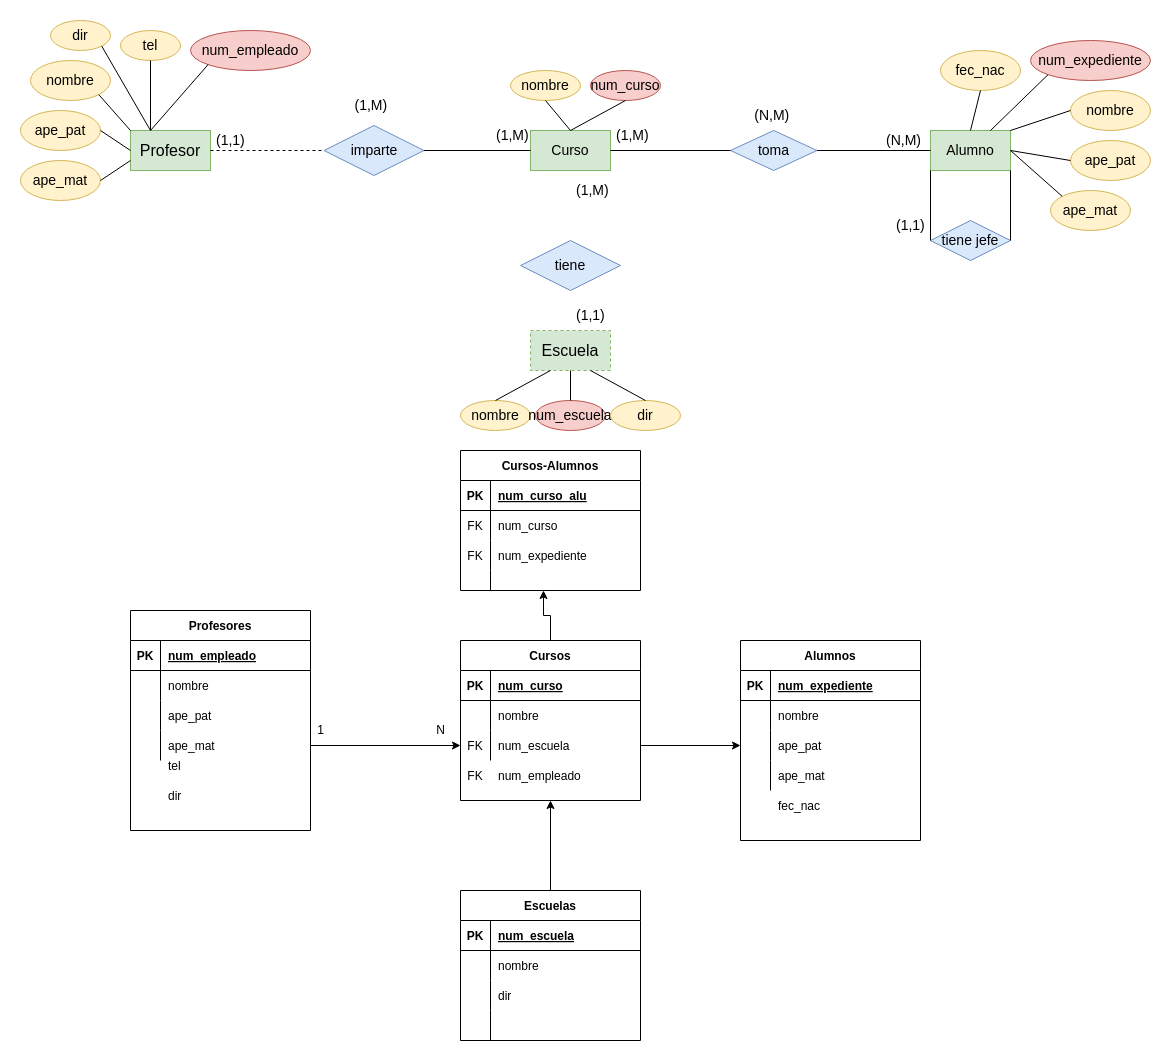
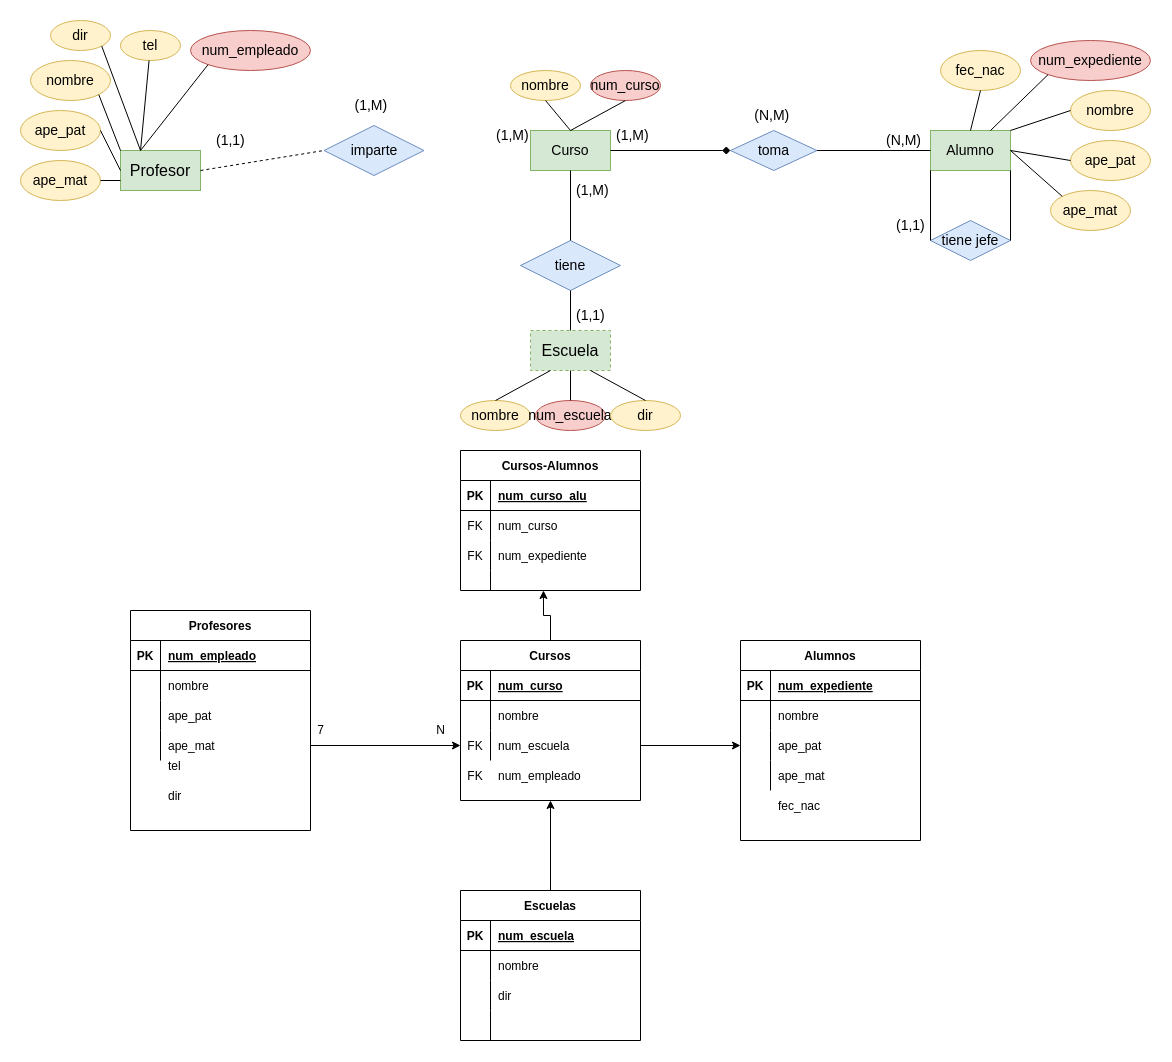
(171, 151) -> (161, 171)
(477, 151) -> none
(726, 151) -> (722, 151)
none -> (571, 206)
none -> (571, 311)
(321, 731) -> (321, 731)
